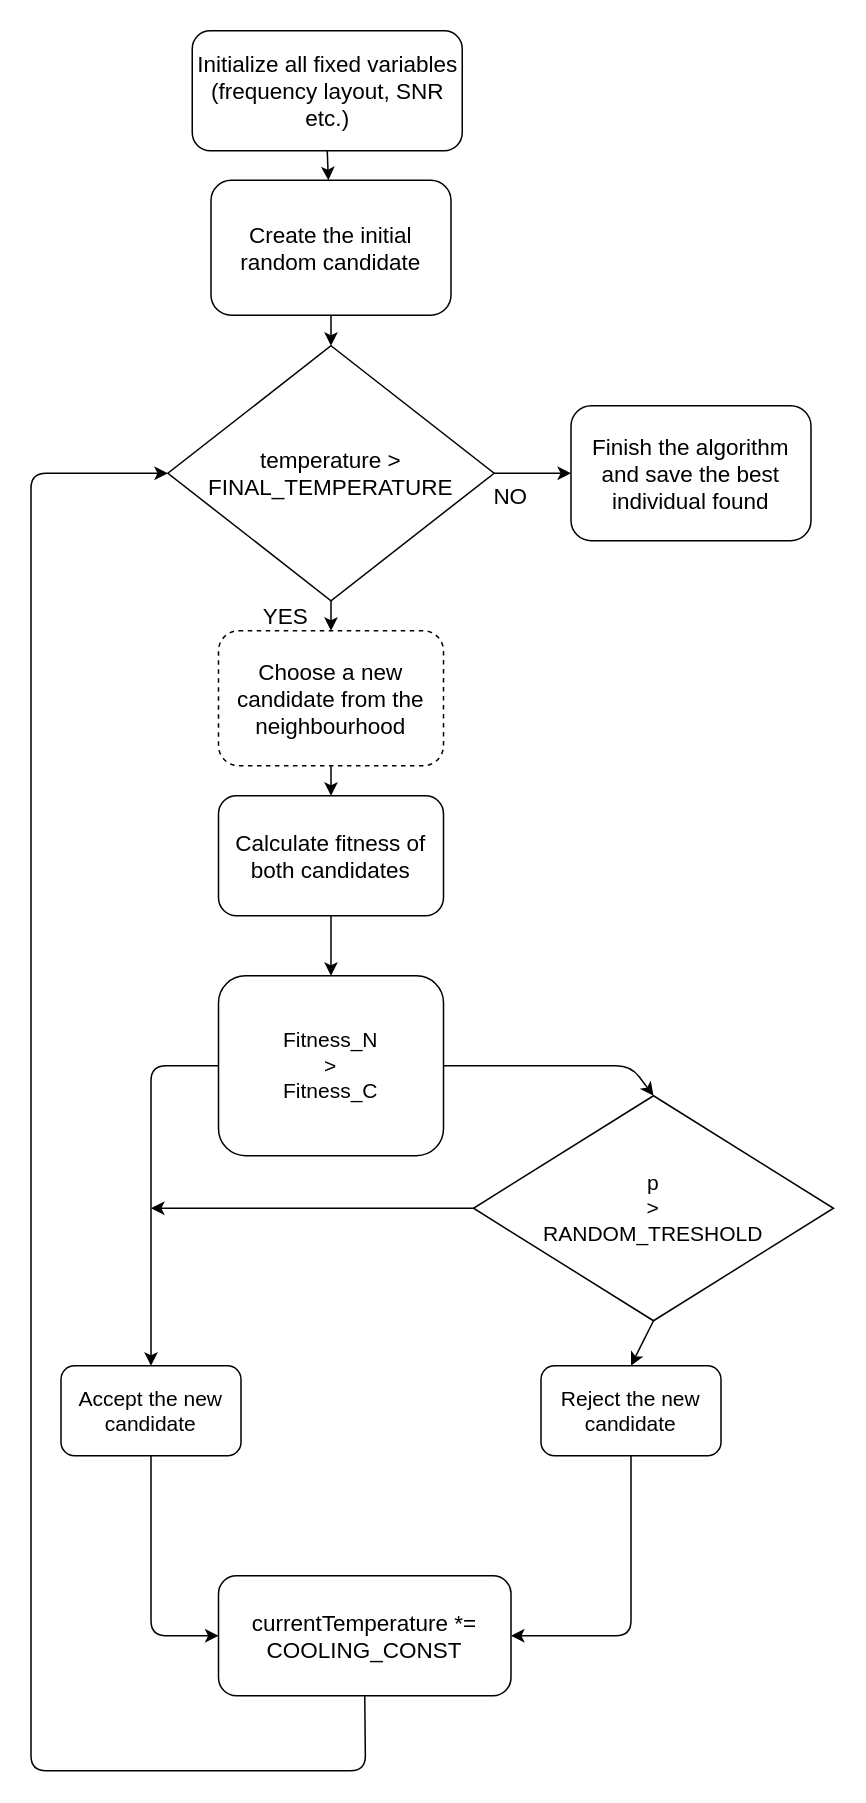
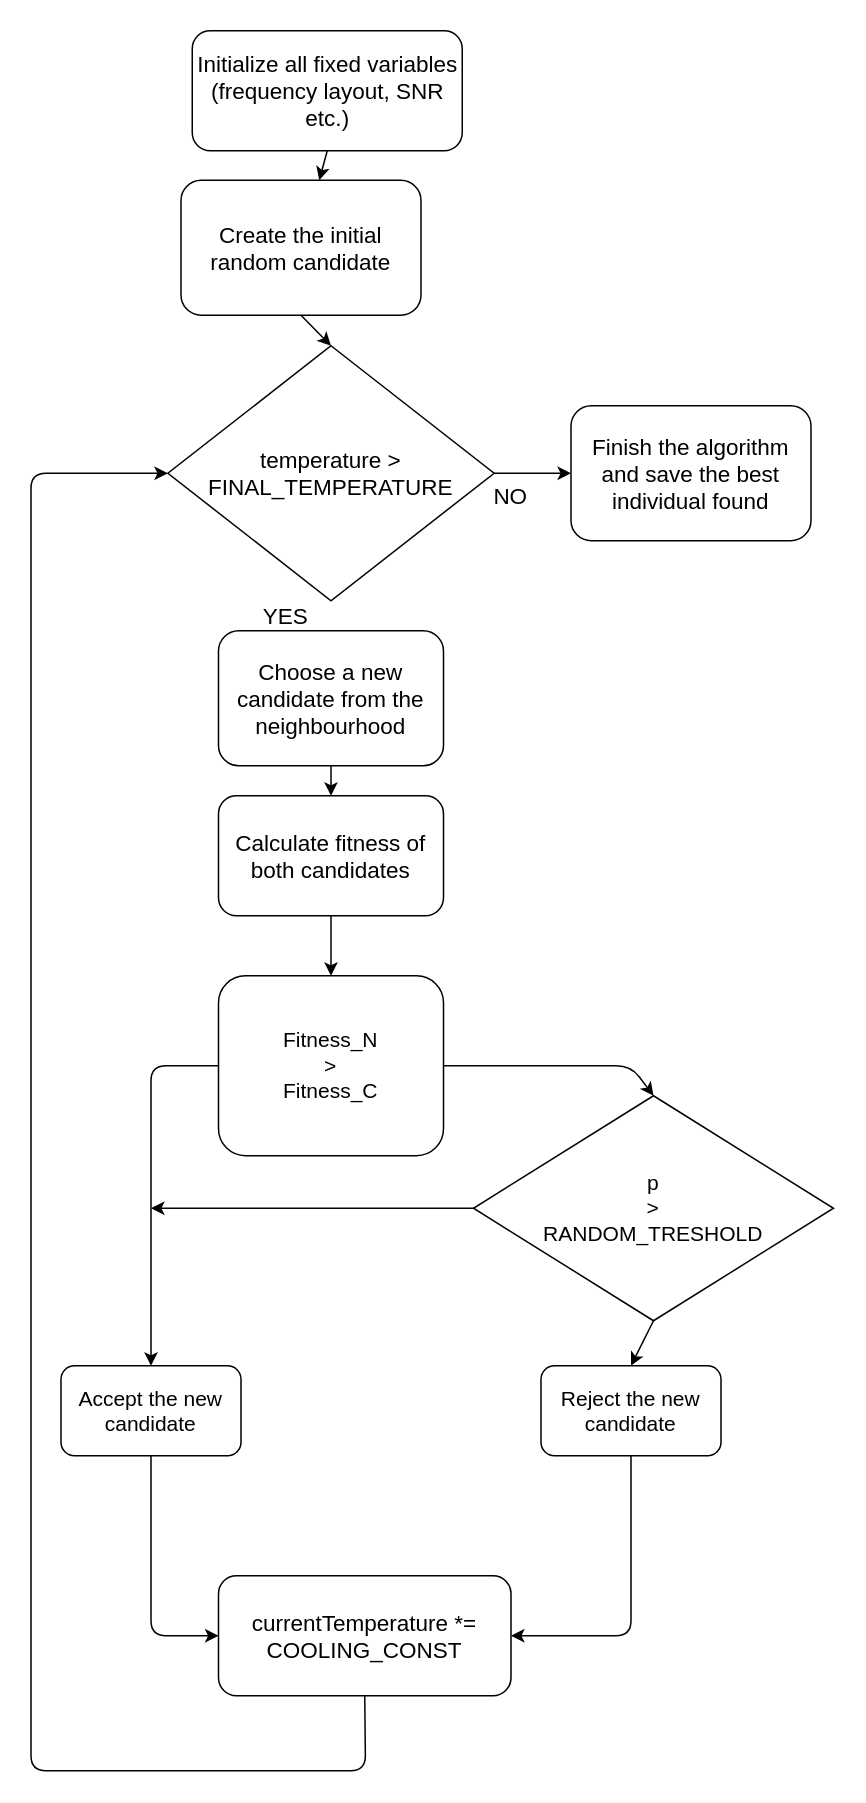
(331, 248) -> (301, 248)
(331, 611) -> none
(331, 698) -> (331, 698)
